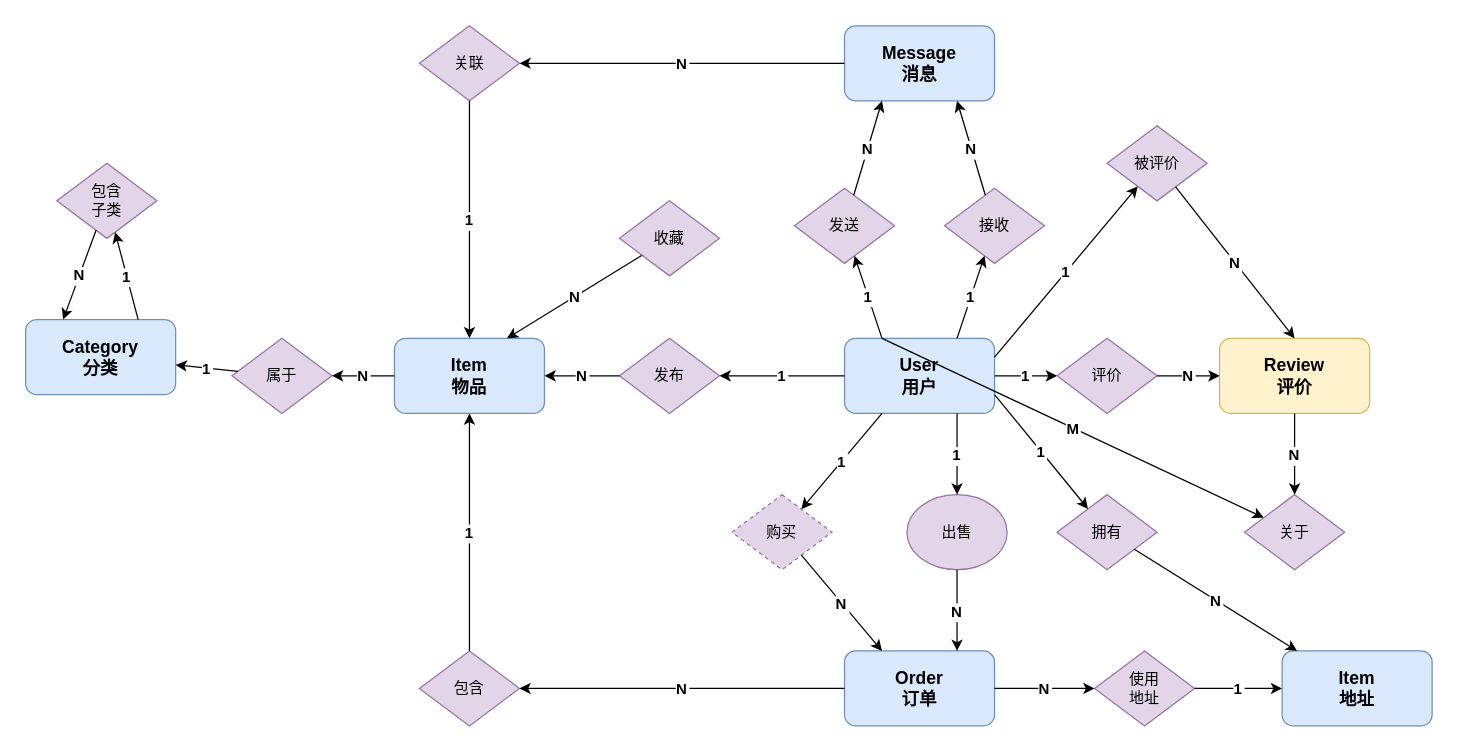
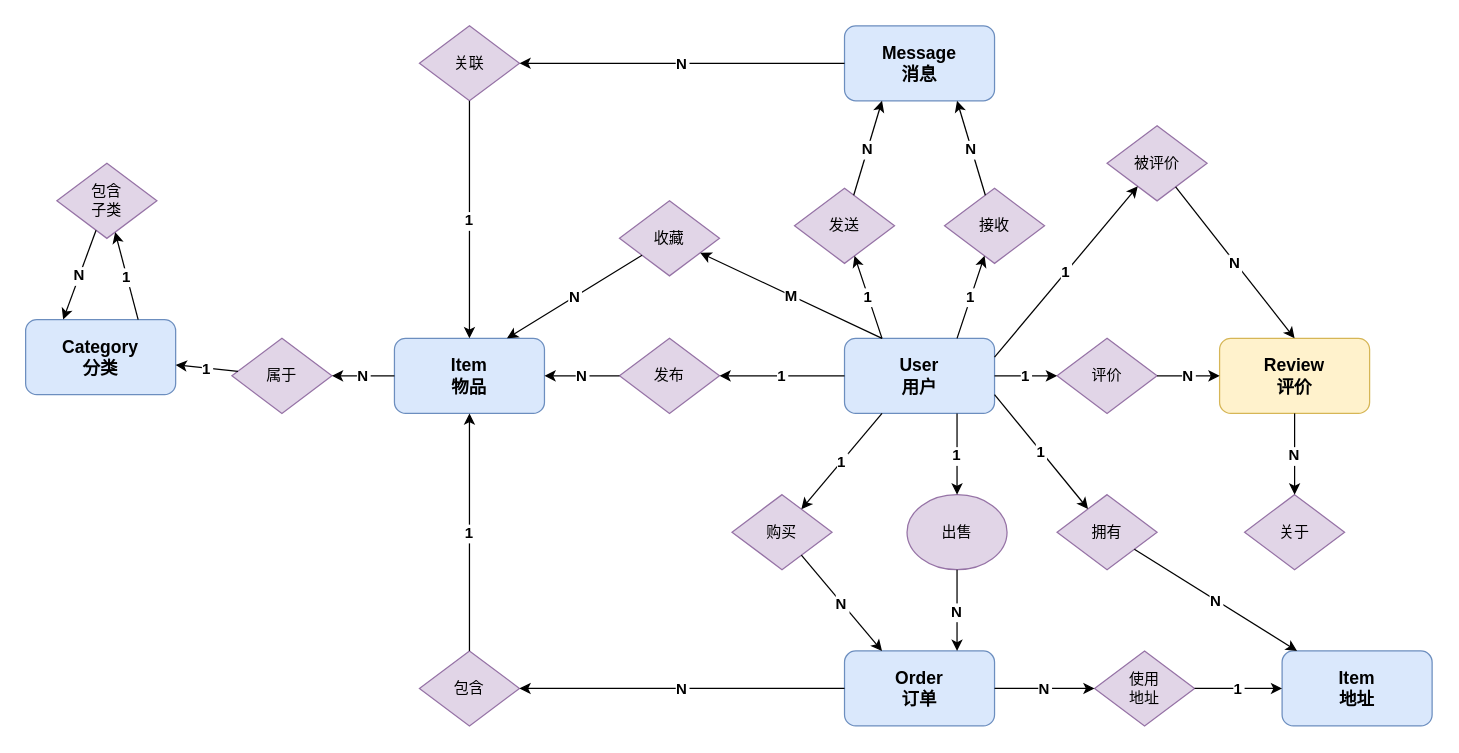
(1071, 427) -> (793, 296)
(782, 532) -> (782, 532)
